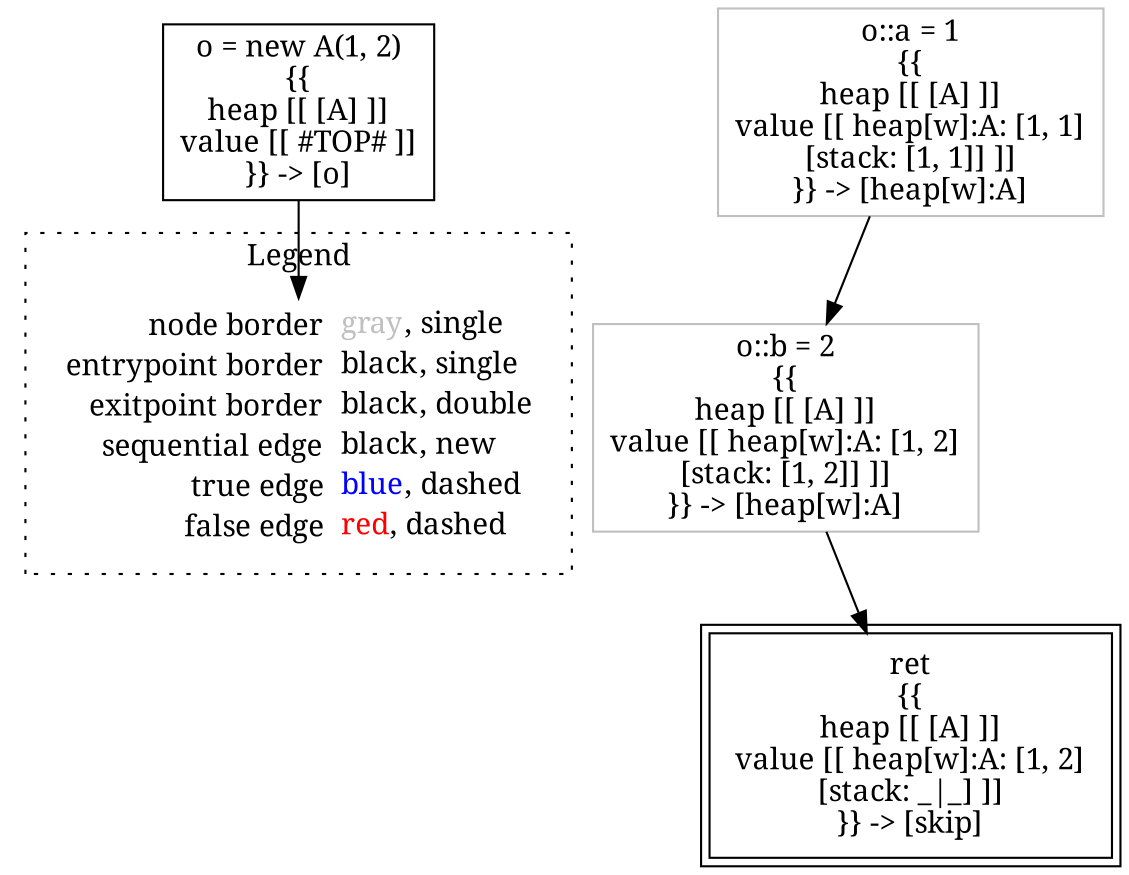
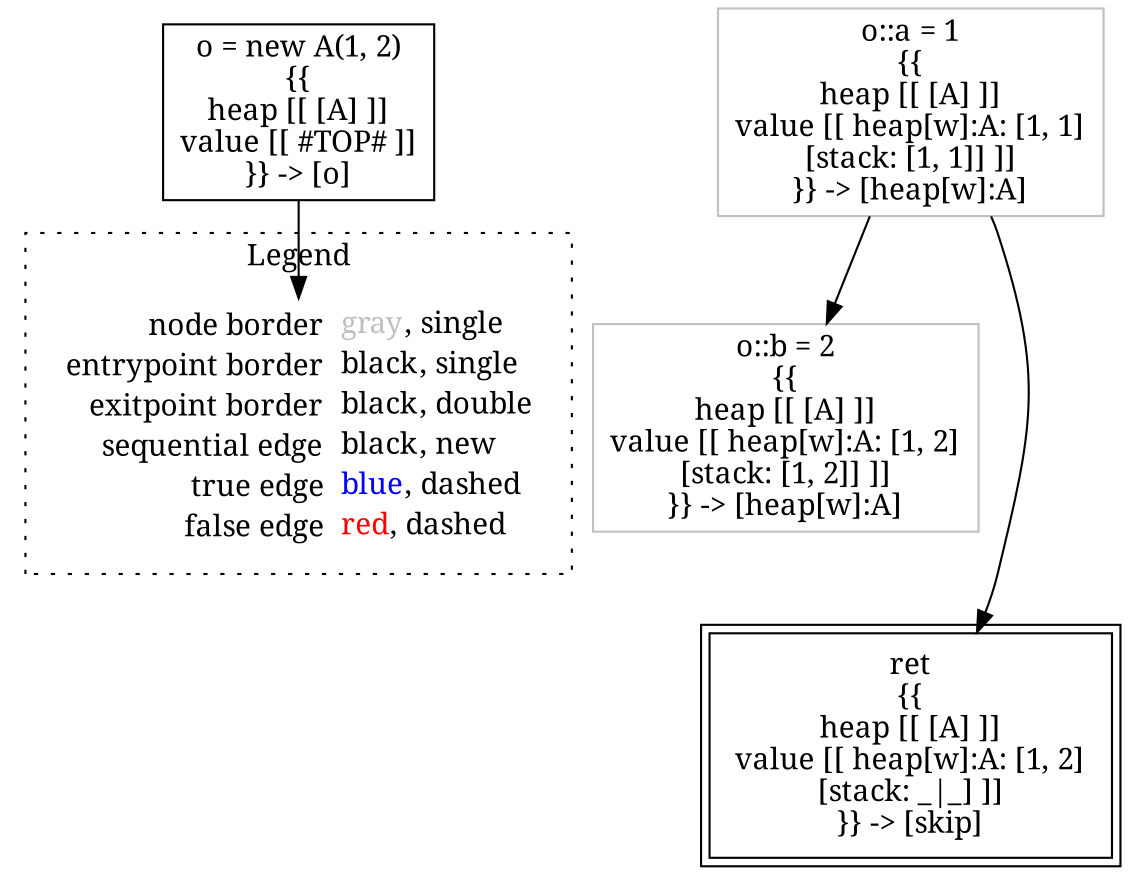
(842, 572) -> (1028, 415)
